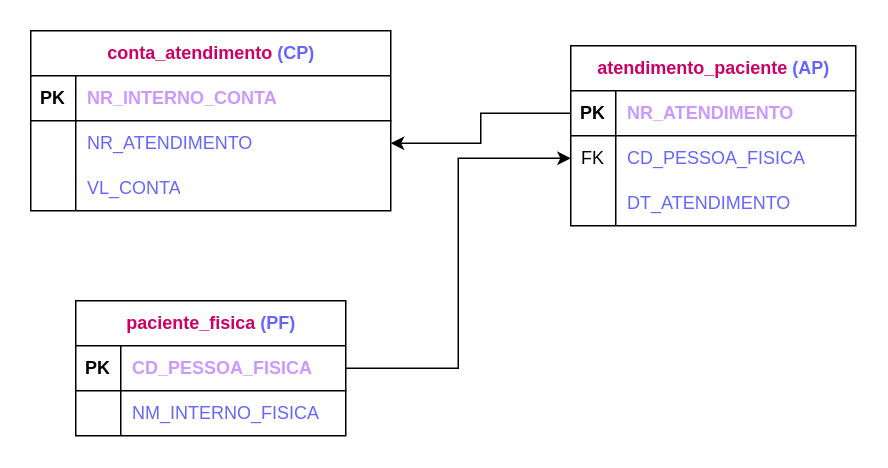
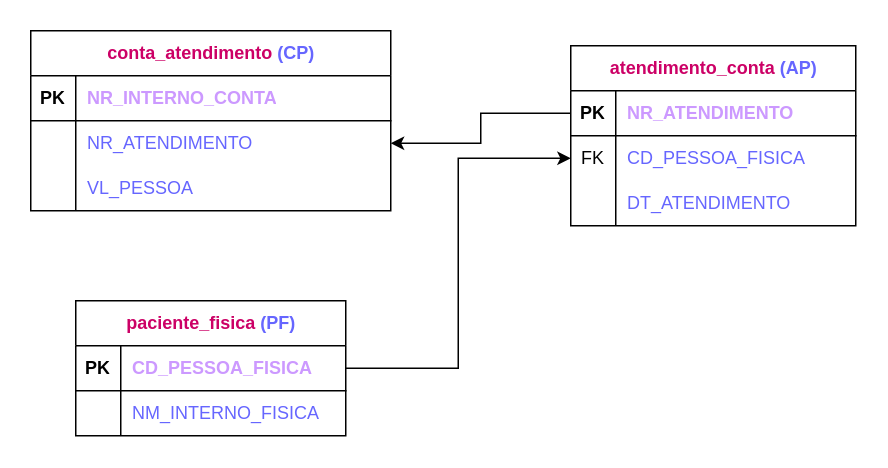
(714, 68) -> (714, 68)
(128, 188) -> (133, 188)
